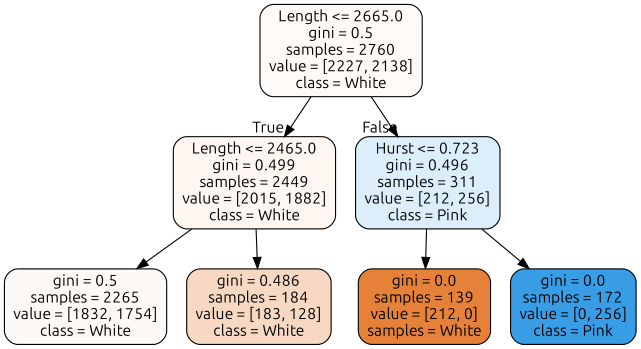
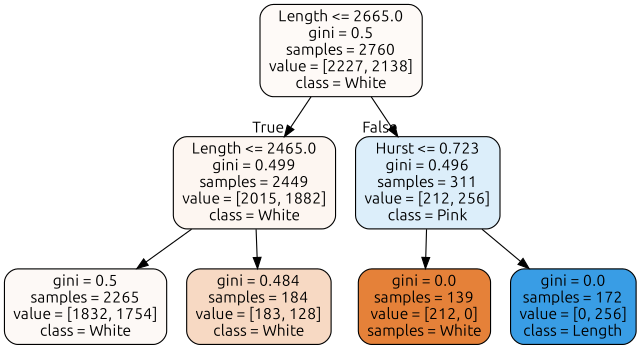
(259, 307) -> (259, 307)
(573, 307) -> (573, 307)
